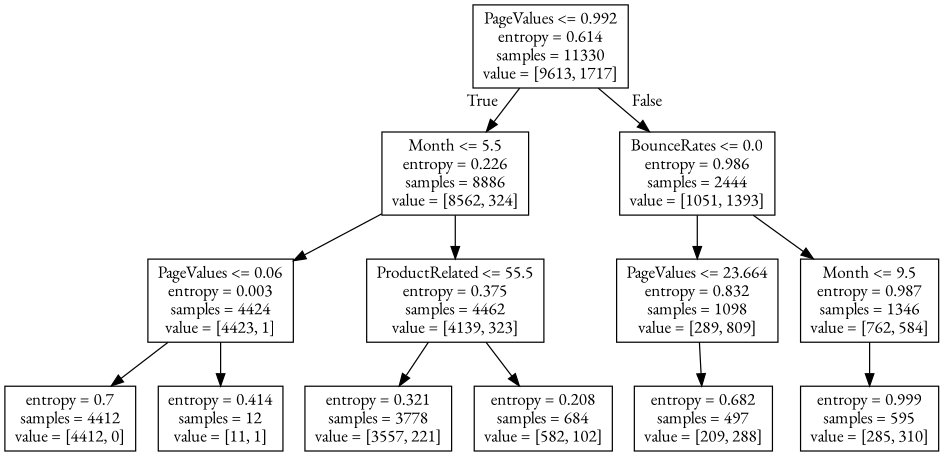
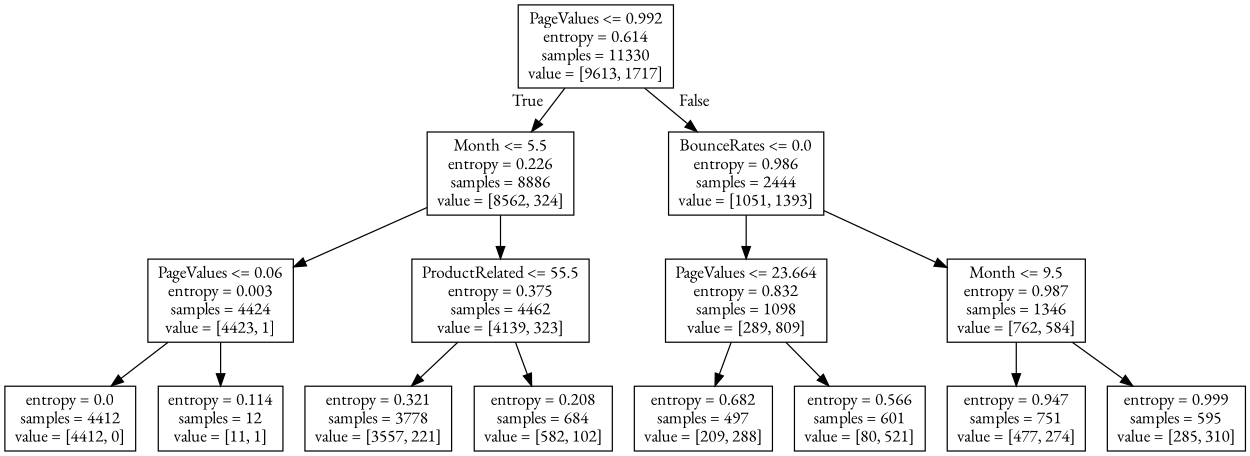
(70, 419) -> (70, 419)
(221, 419) -> (221, 419)
none -> (860, 419)
none -> (1016, 419)
